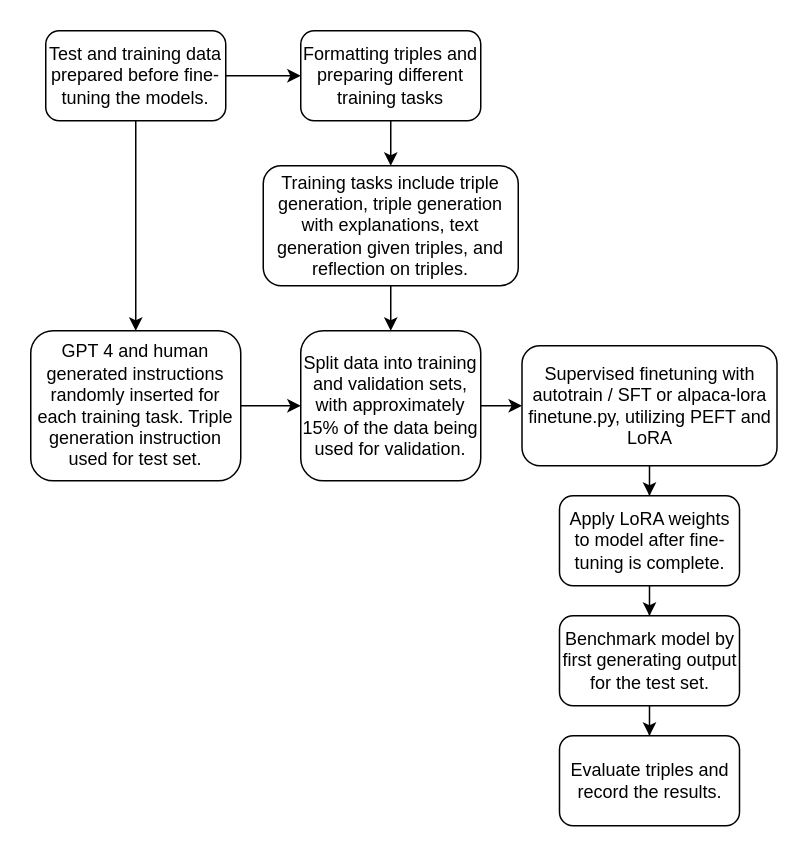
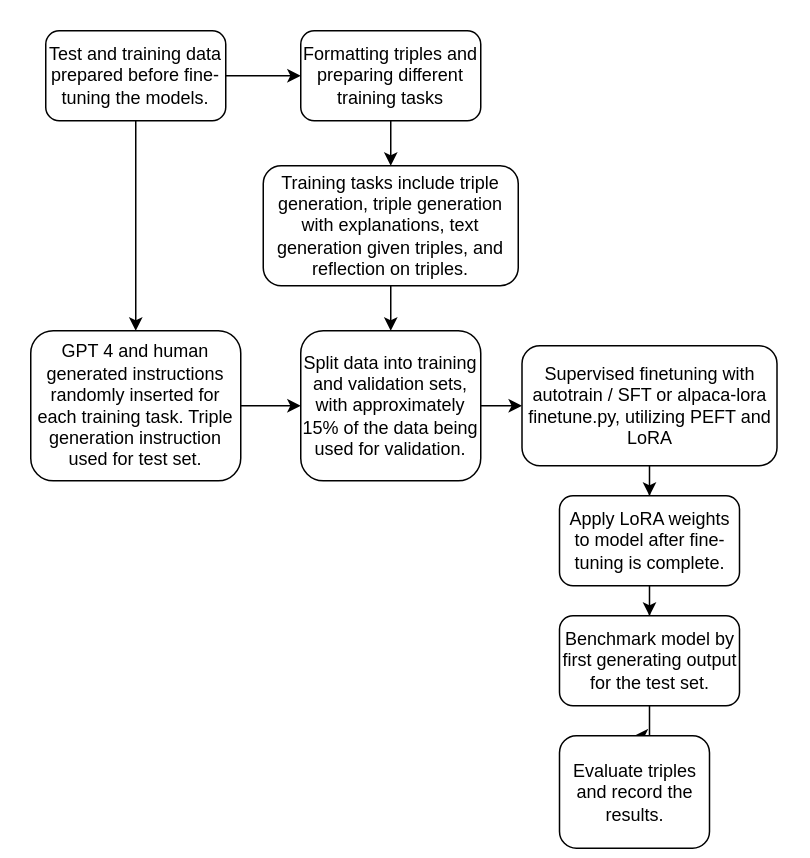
(650, 781) -> (635, 792)
